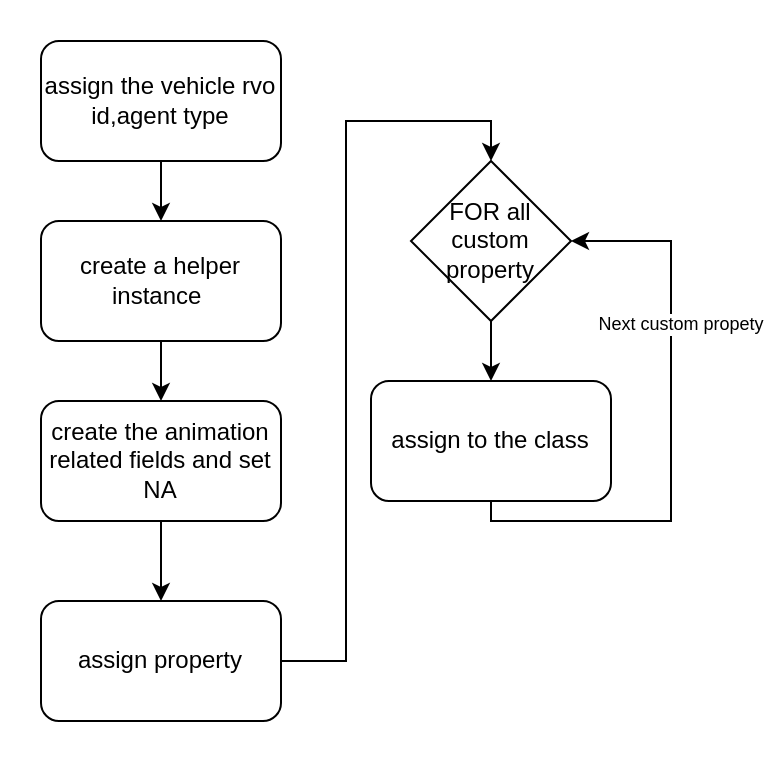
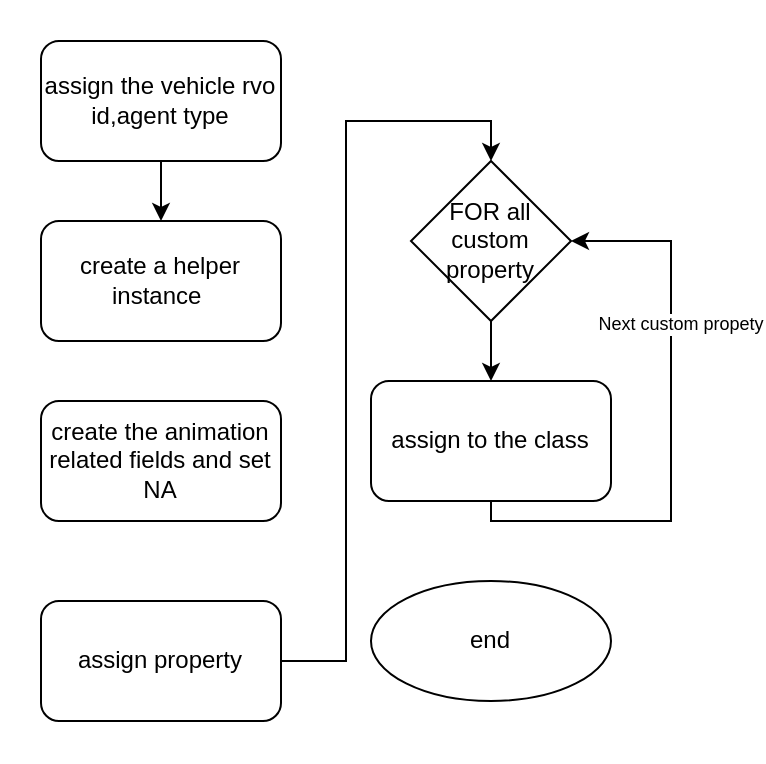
(161, 378) -> none
(161, 554) -> none
none -> (491, 641)
